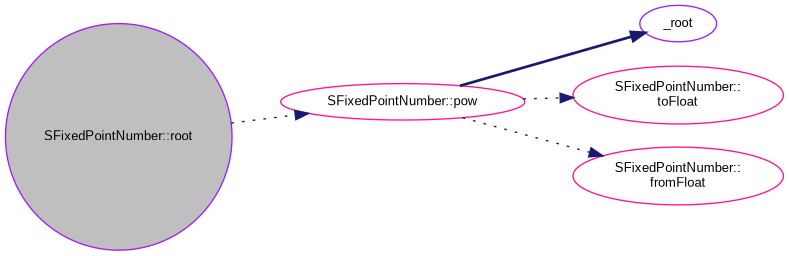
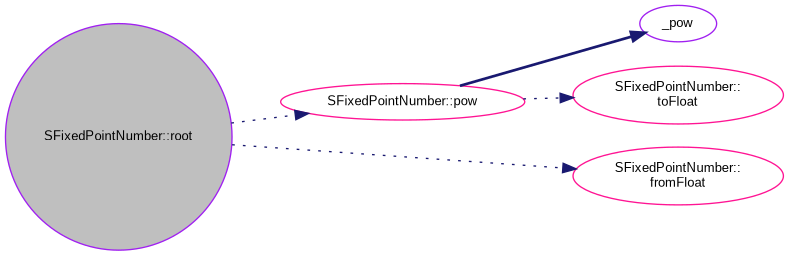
(678, 24) -> (678, 24)
(526, 135) -> (397, 156)
